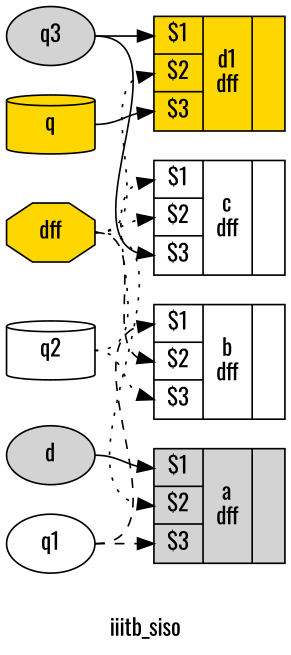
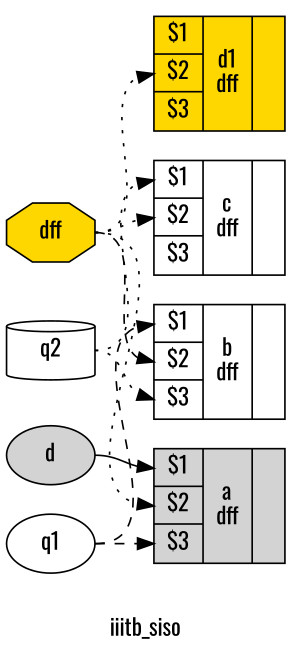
(51, 36) -> none
(51, 124) -> none
